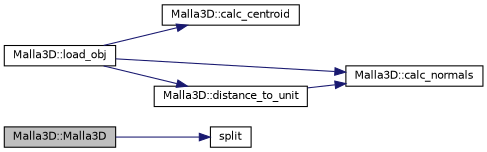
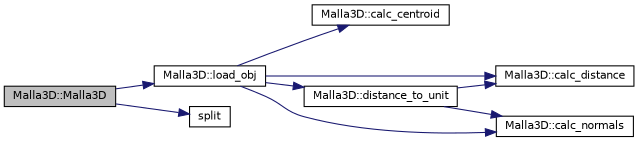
none -> (565, 76)
none -> (129, 87)
